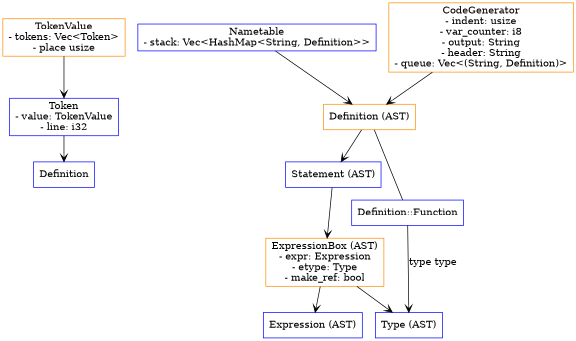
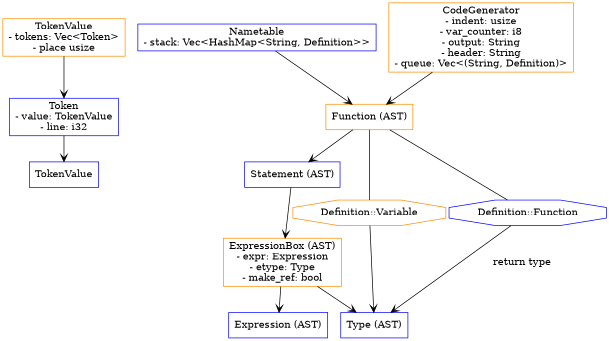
(369, 117) -> (369, 117)
(64, 175) -> (64, 175)
none -> (369, 213)
(408, 213) -> (528, 213)
(433, 262) -> (522, 262)
